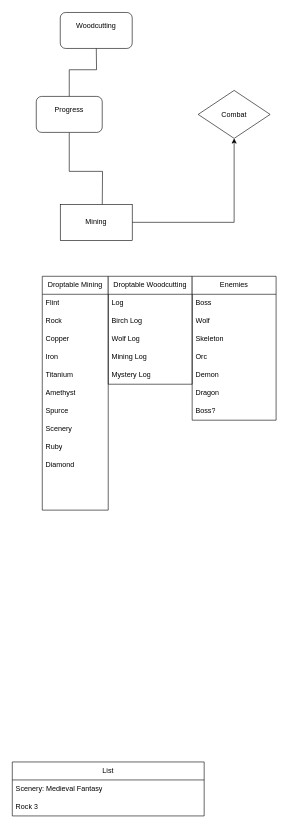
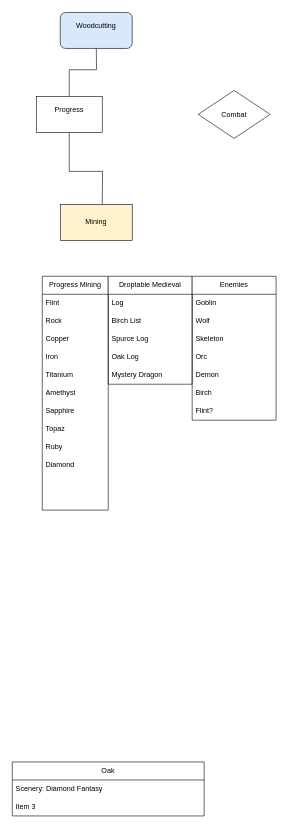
(96, 30) -> (96, 30)
(69, 114) -> (69, 114)
(96, 222) -> (96, 222)
(233, 222) -> none
(75, 285) -> (75, 285)
(150, 285) -> (150, 285)
(204, 303) -> (206, 303)
(128, 321) -> (129, 321)
(126, 339) -> (131, 339)
(129, 357) -> (125, 357)
(133, 375) -> (139, 375)
(208, 393) -> (205, 393)
(58, 411) -> (61, 411)
(206, 411) -> (206, 411)
(60, 429) -> (56, 429)
(108, 771) -> (108, 771)
(62, 789) -> (61, 789)
(27, 807) -> (27, 807)
